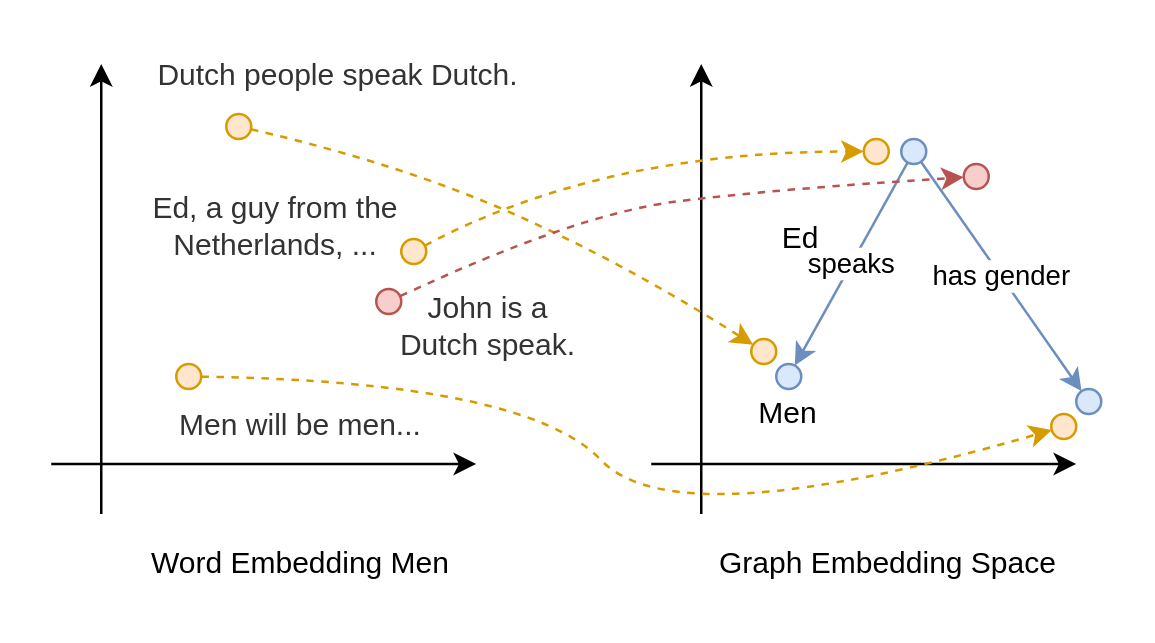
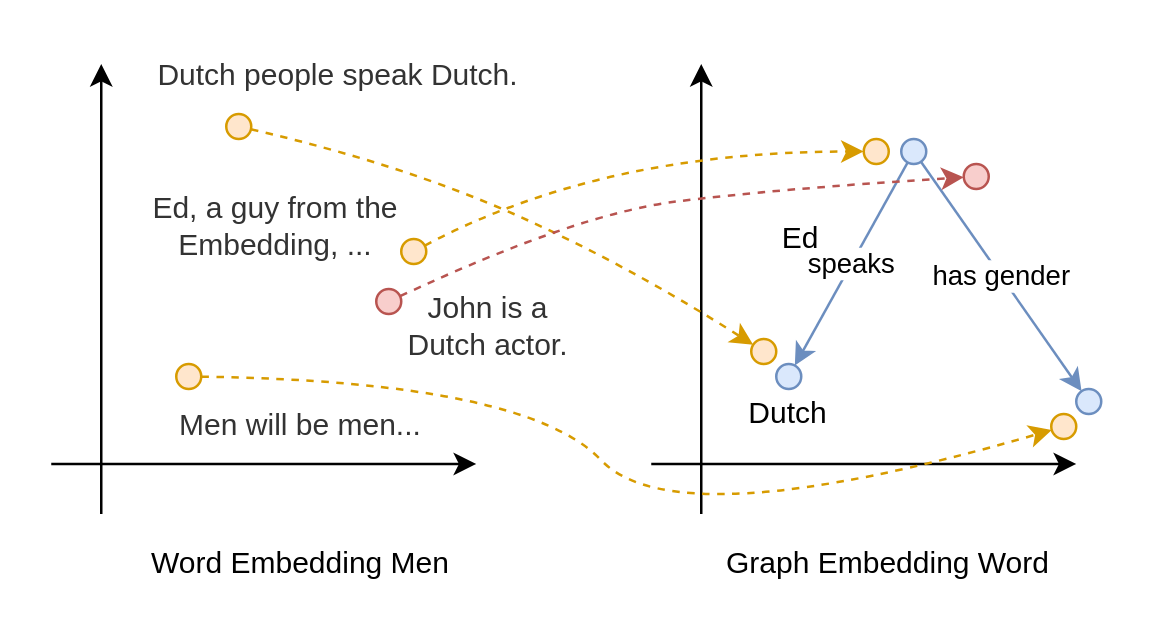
(276, 226) -> (276, 226)
(489, 326) -> (489, 326)
(789, 414) -> (789, 414)
(889, 564) -> (889, 564)
